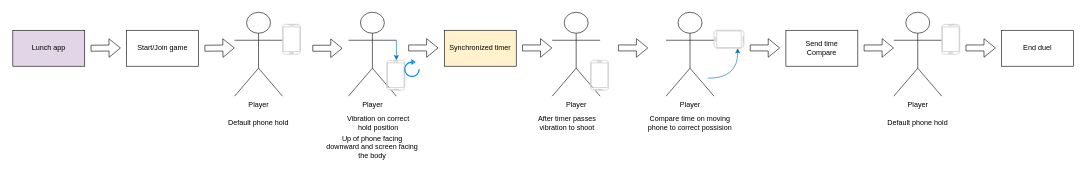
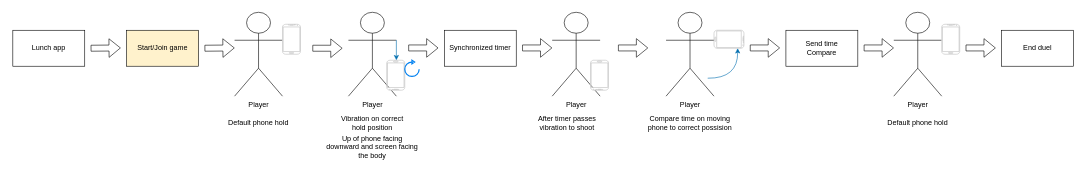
(48, 48) -> (48, 48)
(162, 48) -> (162, 48)
(480, 48) -> (480, 48)
(378, 123) -> (372, 123)
